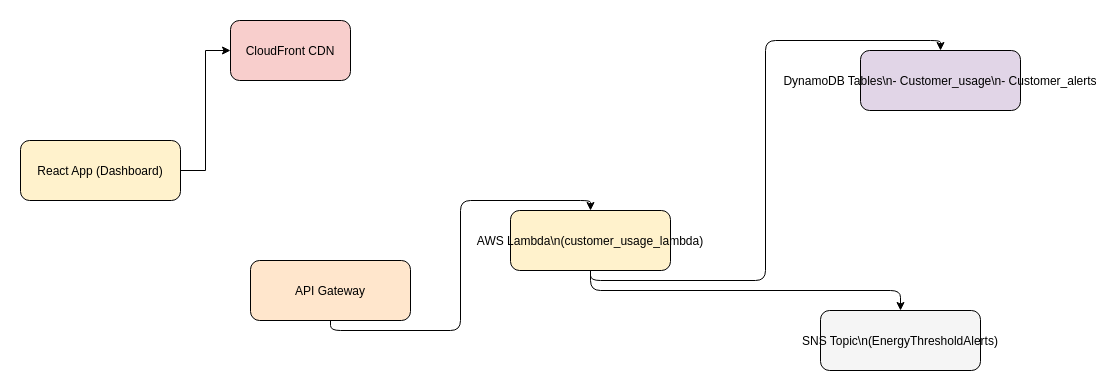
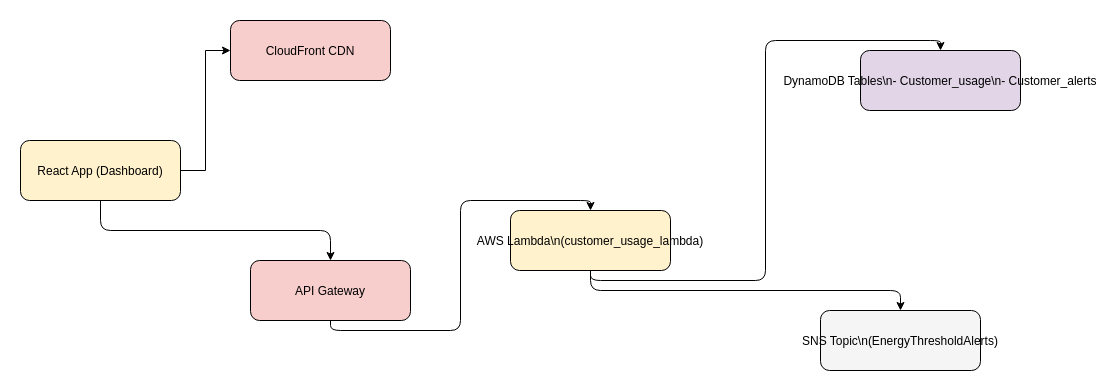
(291, 51) -> (311, 51)
none -> (212, 231)
(331, 291) -> (331, 291)
